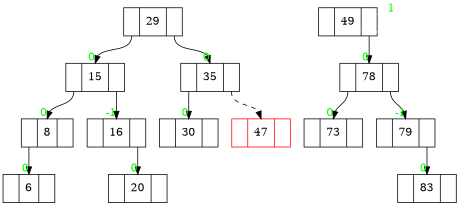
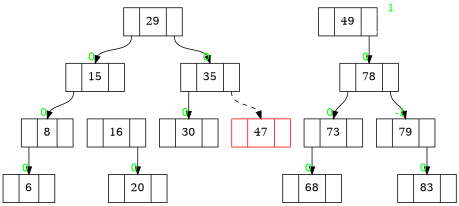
(116, 101) -> none
none -> (312, 189)
